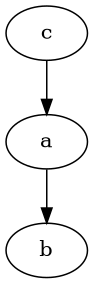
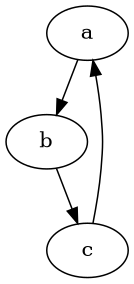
none -> (64, 189)
